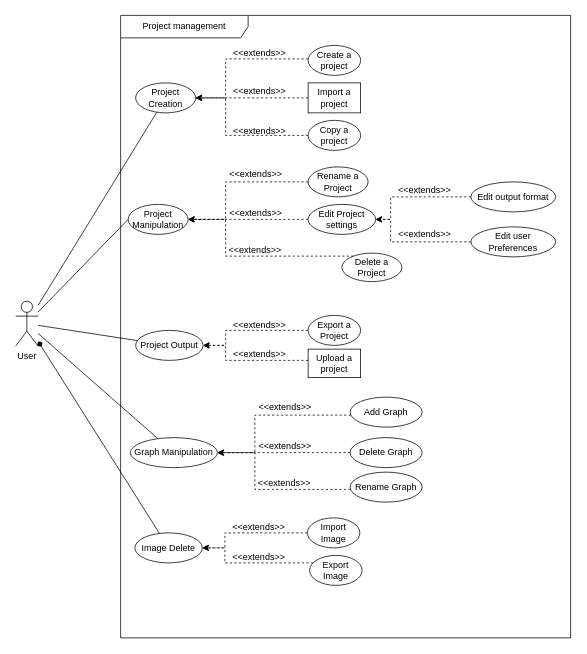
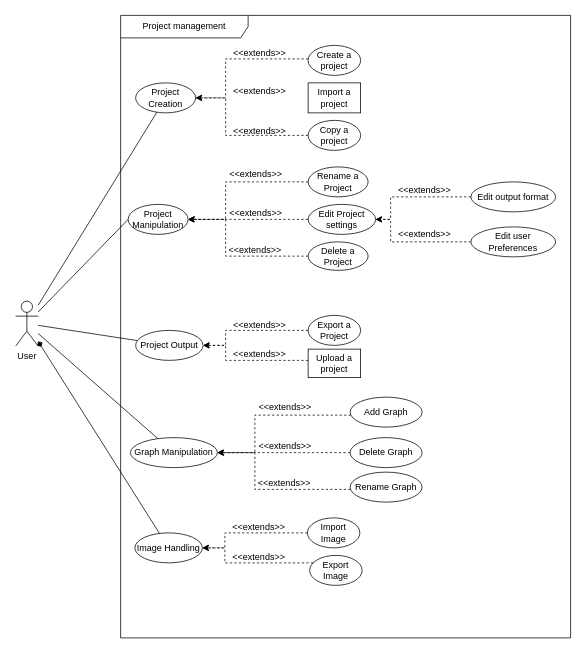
(268, 98) -> none
(372, 267) -> (338, 256)
(168, 548) -> (168, 548)
